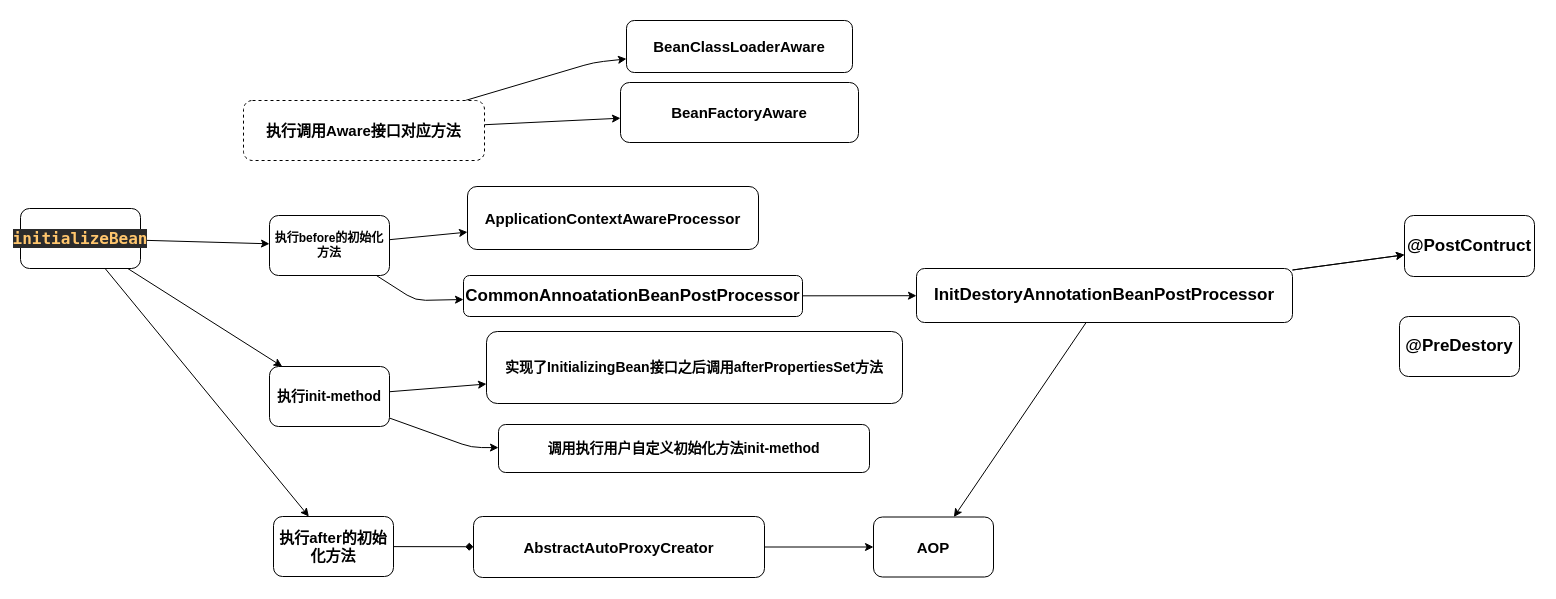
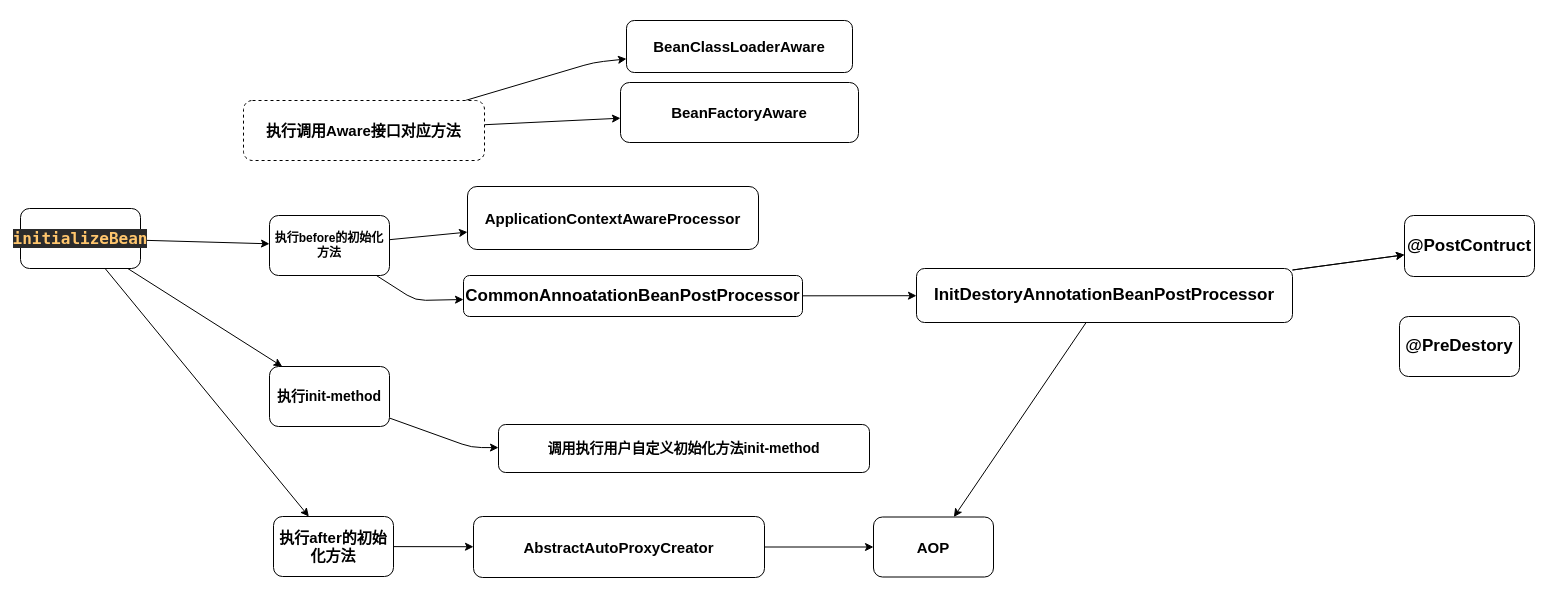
(695, 368) -> none
(435, 388) -> none
(464, 547) -> (465, 547)
